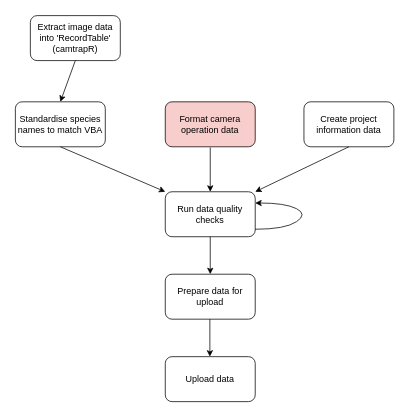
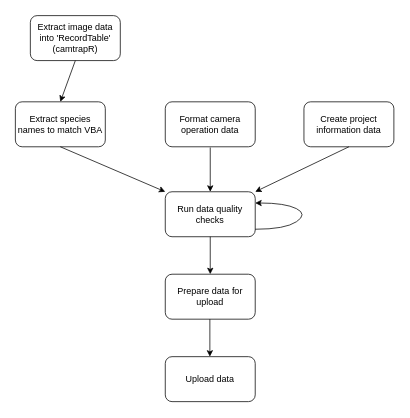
(60, 124) -> (60, 124)
(210, 124) -> (210, 124)
